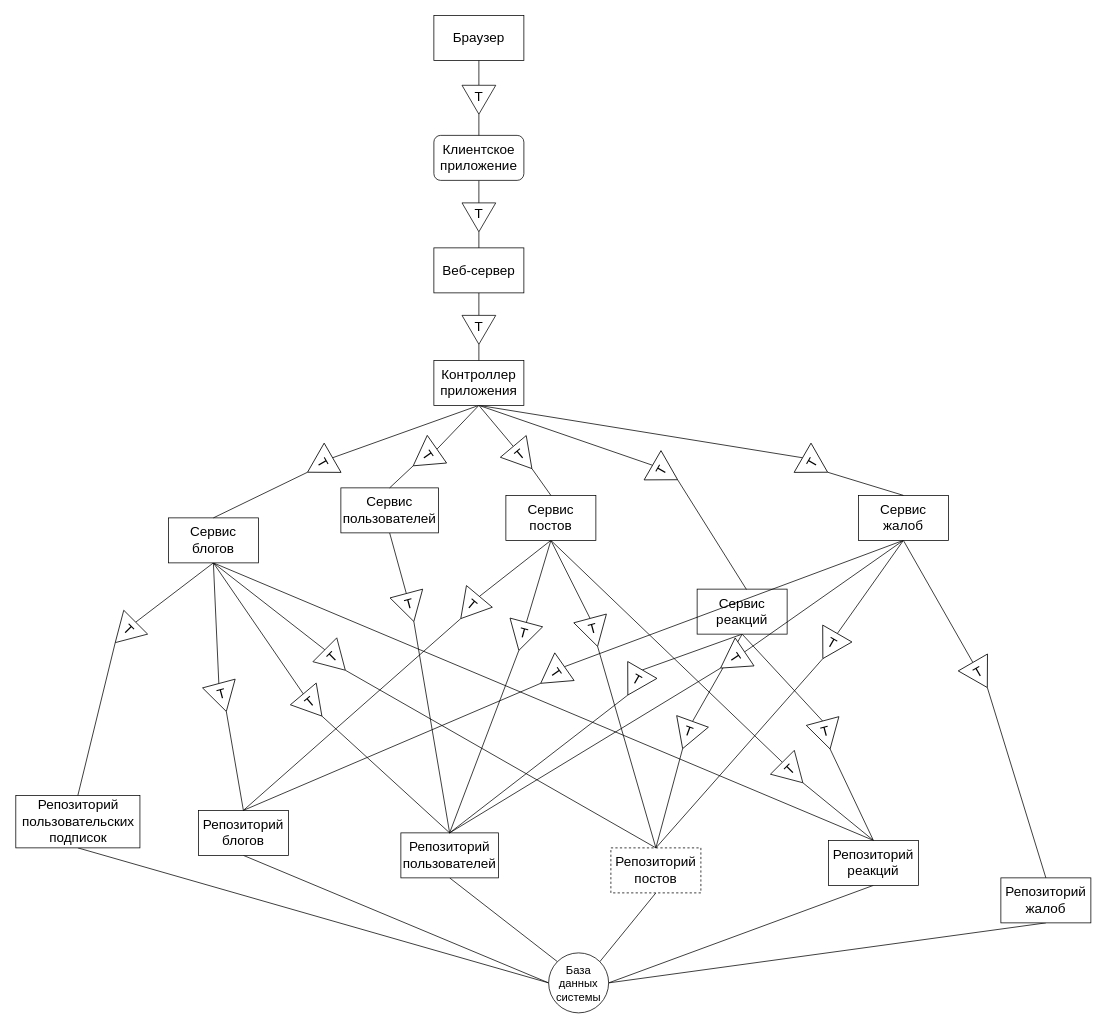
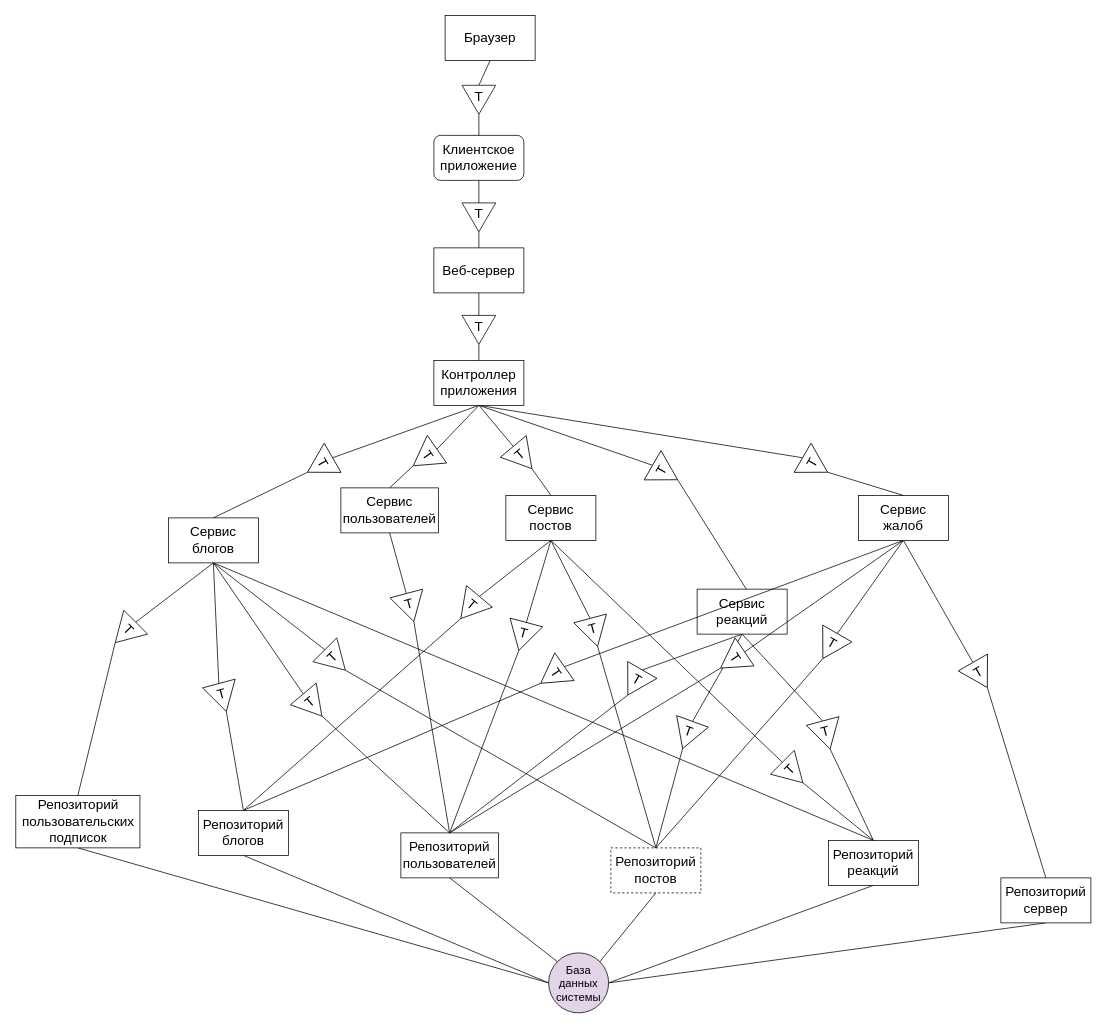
(479, 38) -> (490, 38)
(1046, 900) -> (1046, 900)
(579, 983) -> (579, 983)
